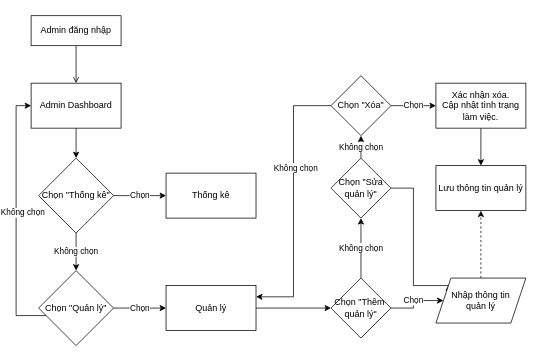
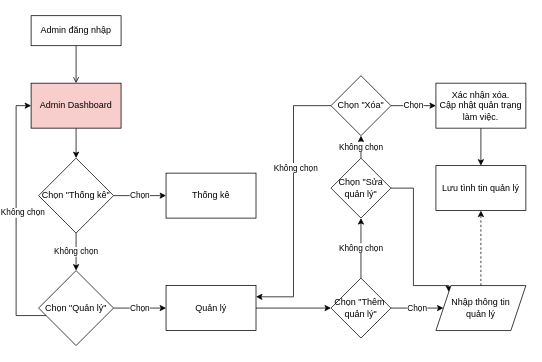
(76, 105) -> (76, 105)
(481, 105) -> (481, 105)
(481, 188) -> (481, 188)
(481, 300) -> (481, 308)
